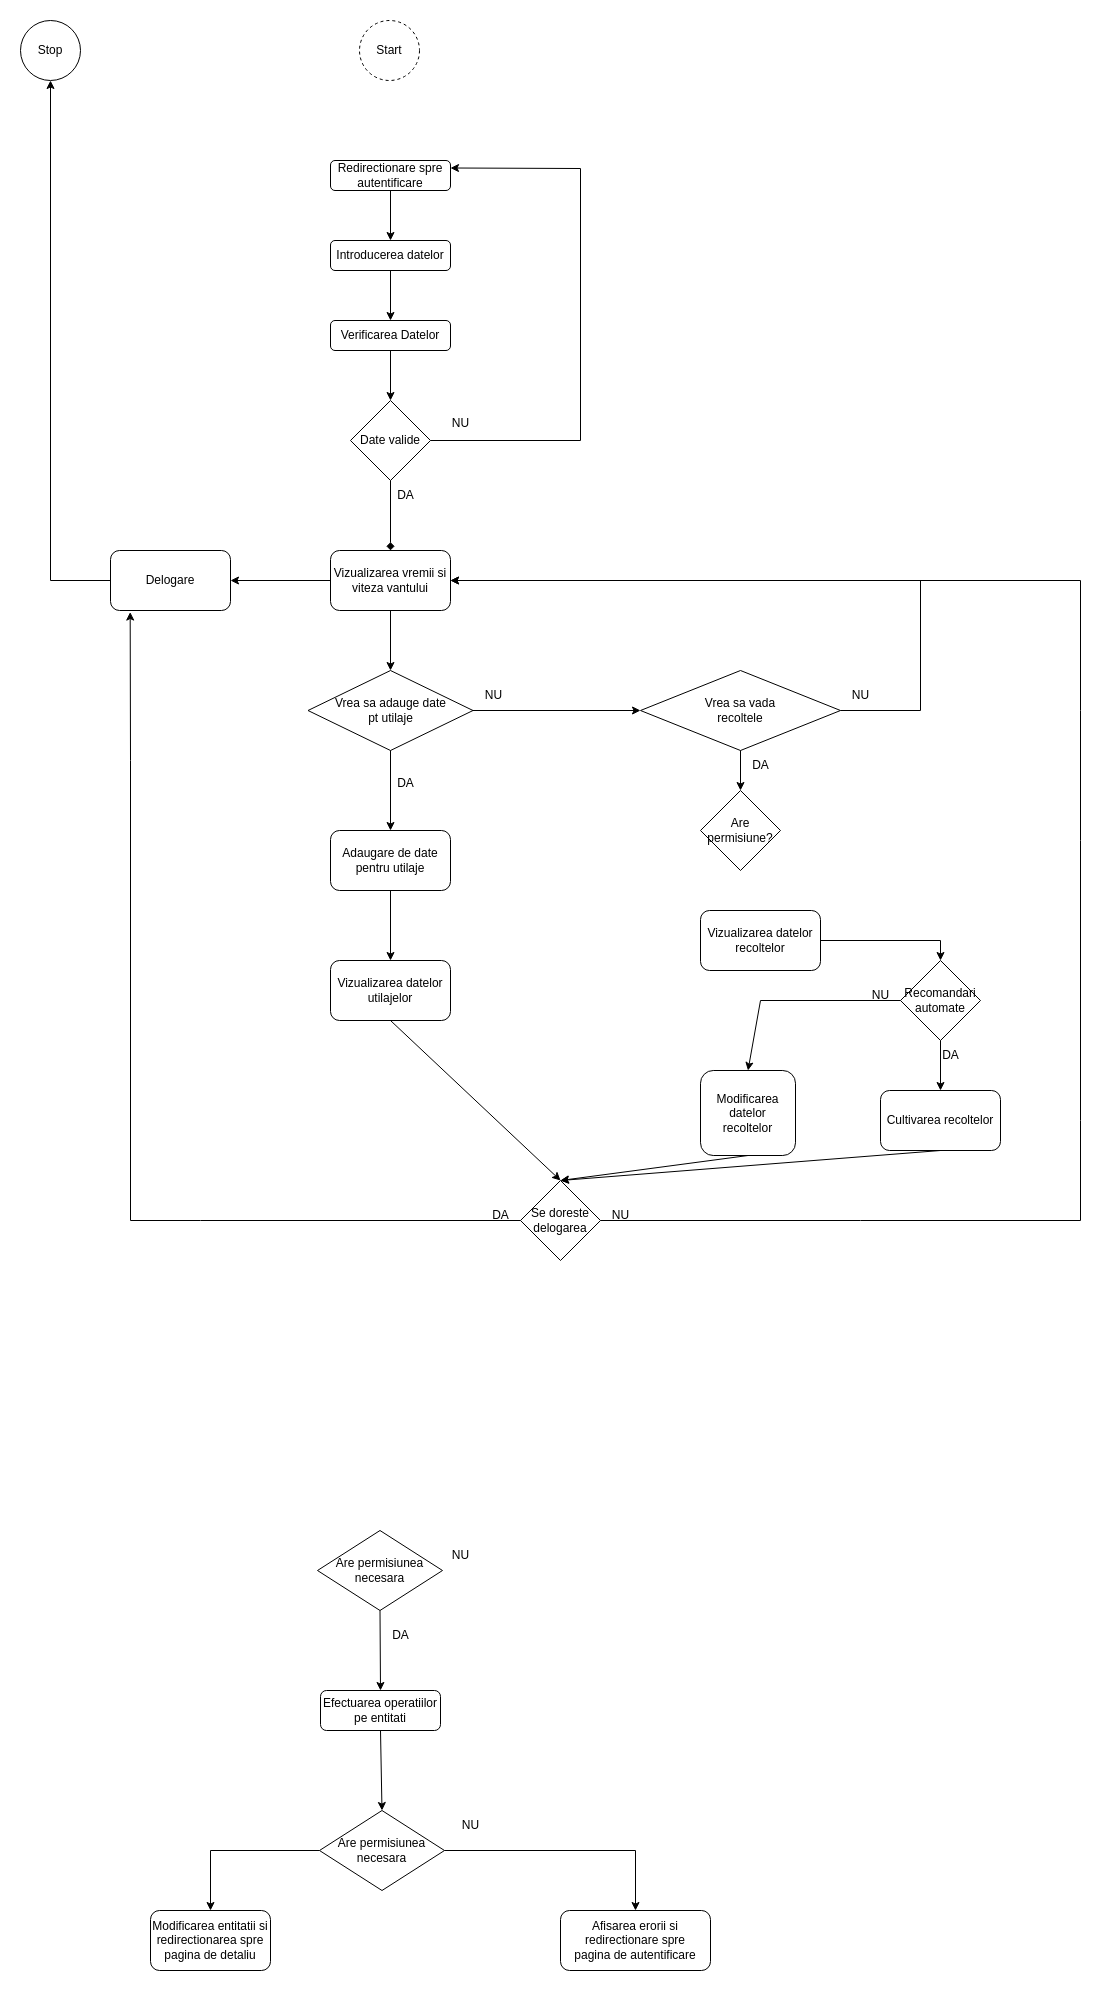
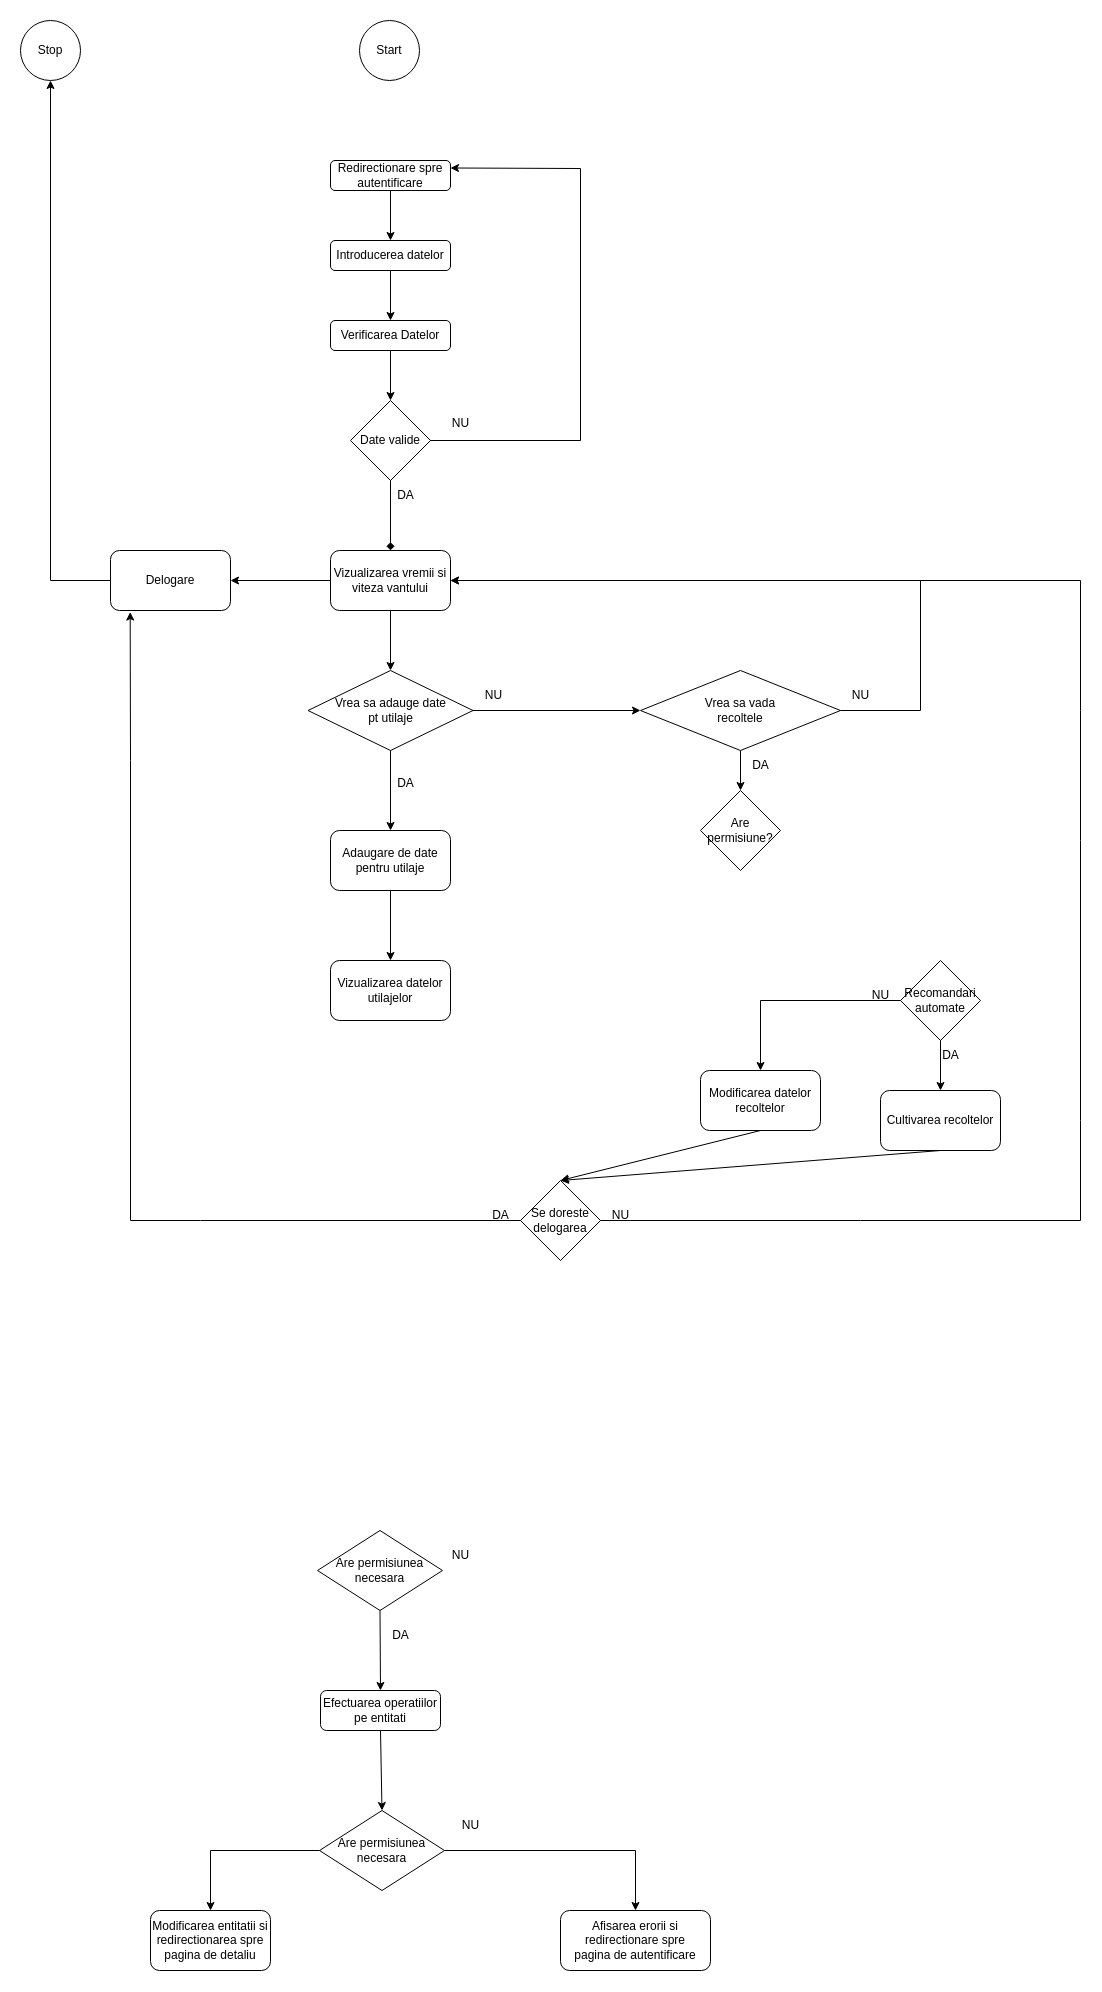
(390, 51) -> (390, 51)
(761, 941) -> none
(887, 941) -> none
(473, 1098) -> none
(748, 1113) -> (761, 1101)
